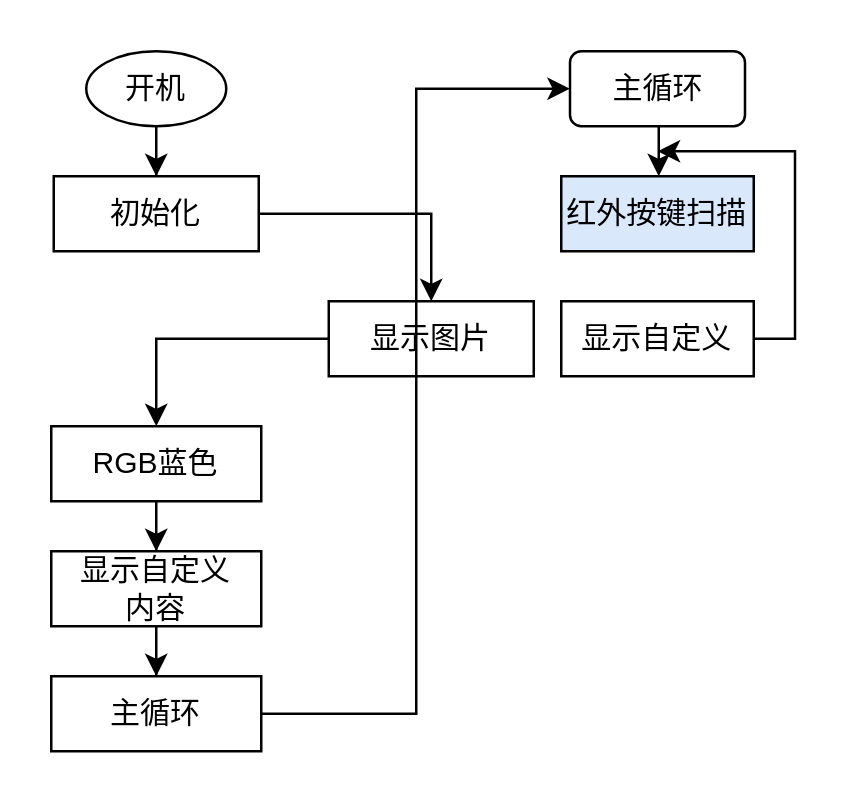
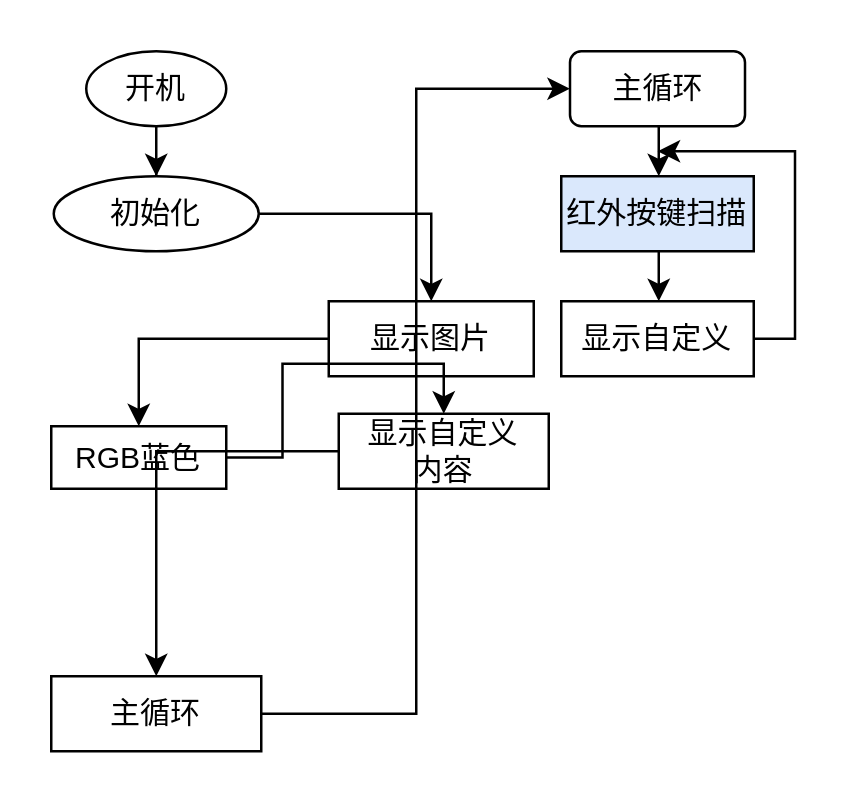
(156, 214) -> (156, 214)
none -> (659, 268)
(156, 464) -> (139, 458)
(156, 589) -> (444, 451)
